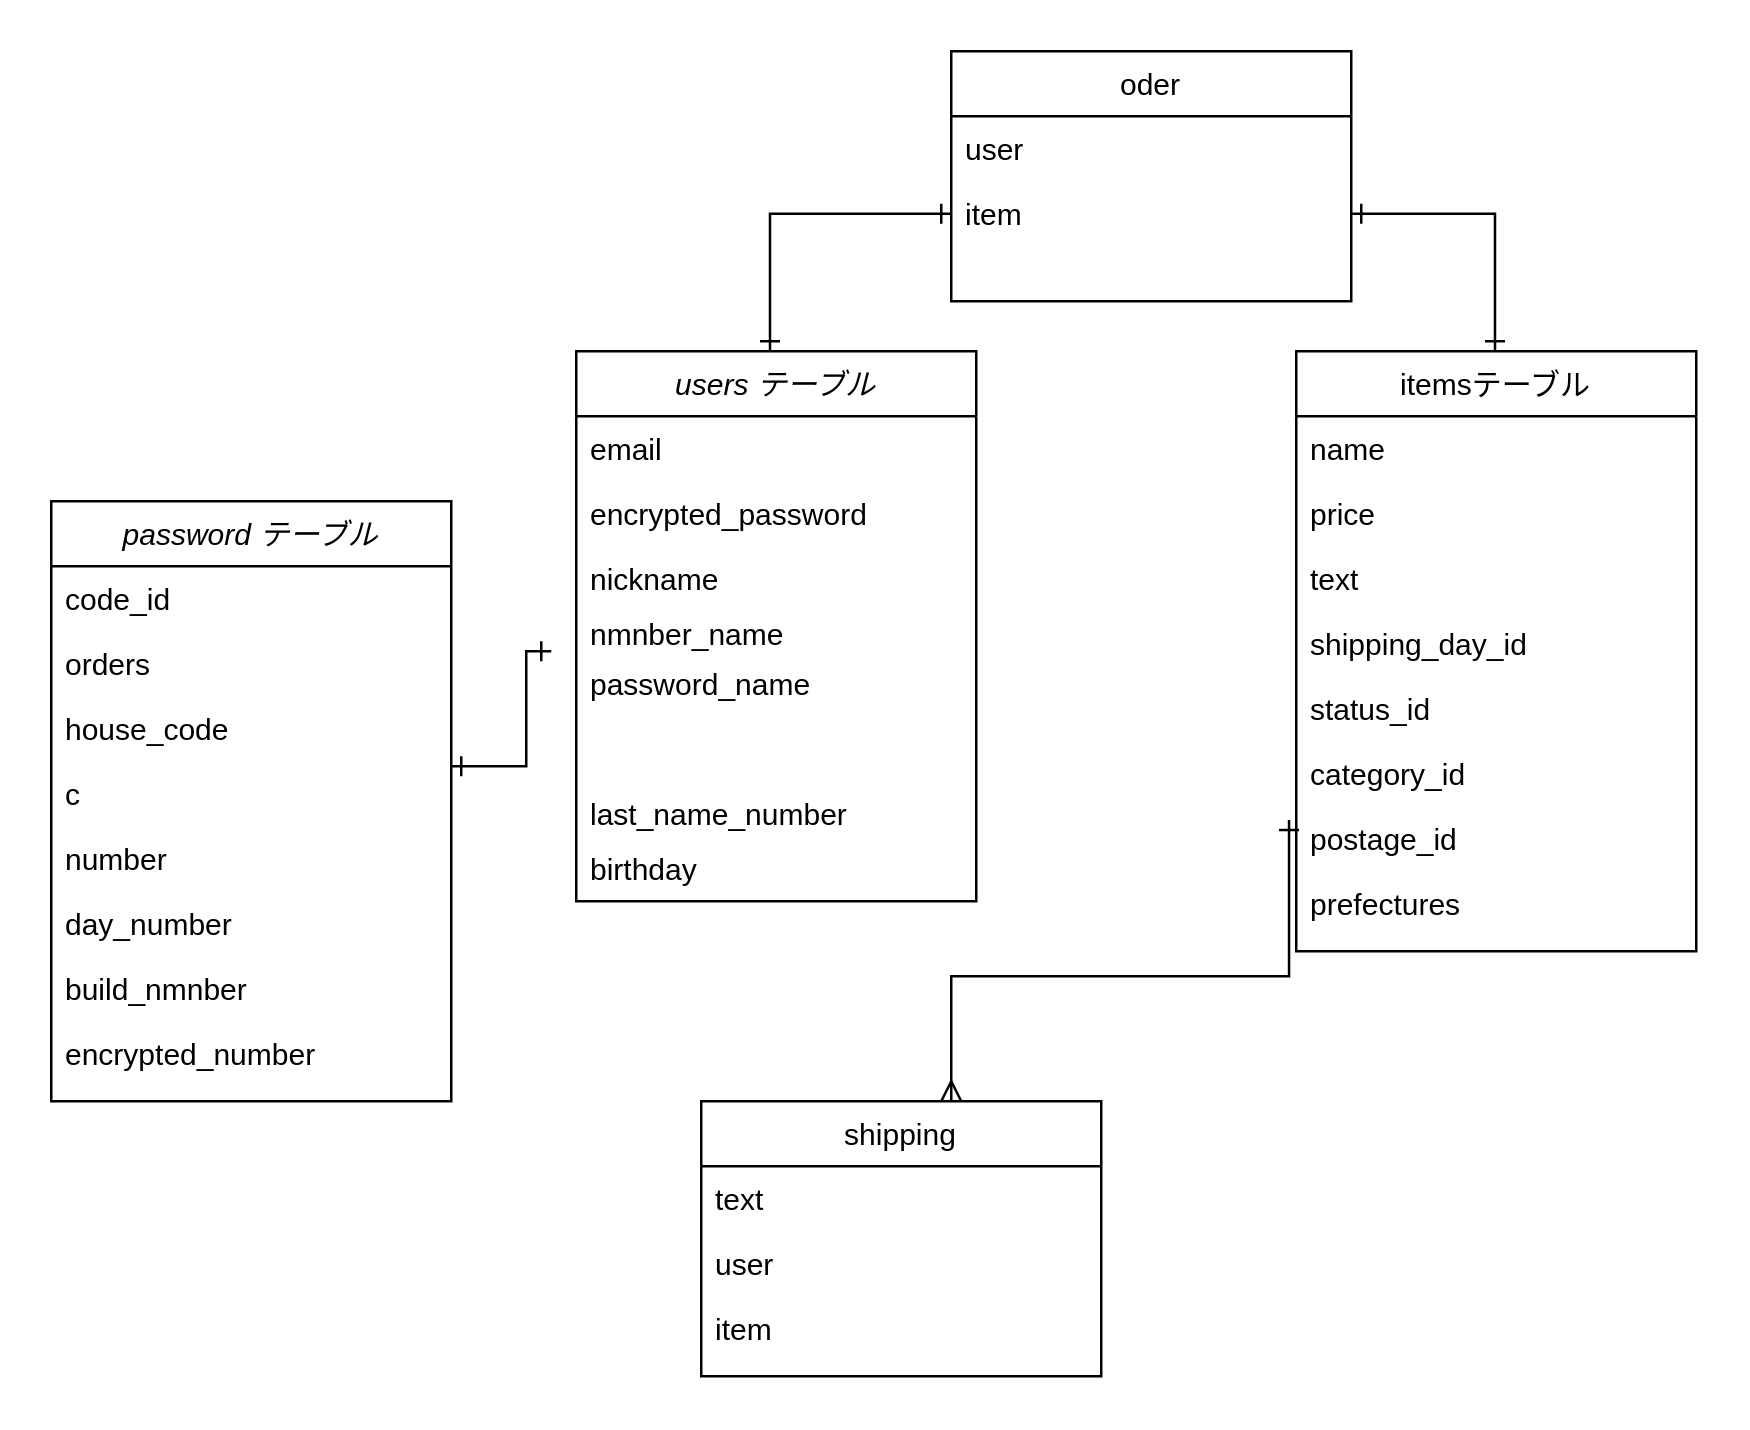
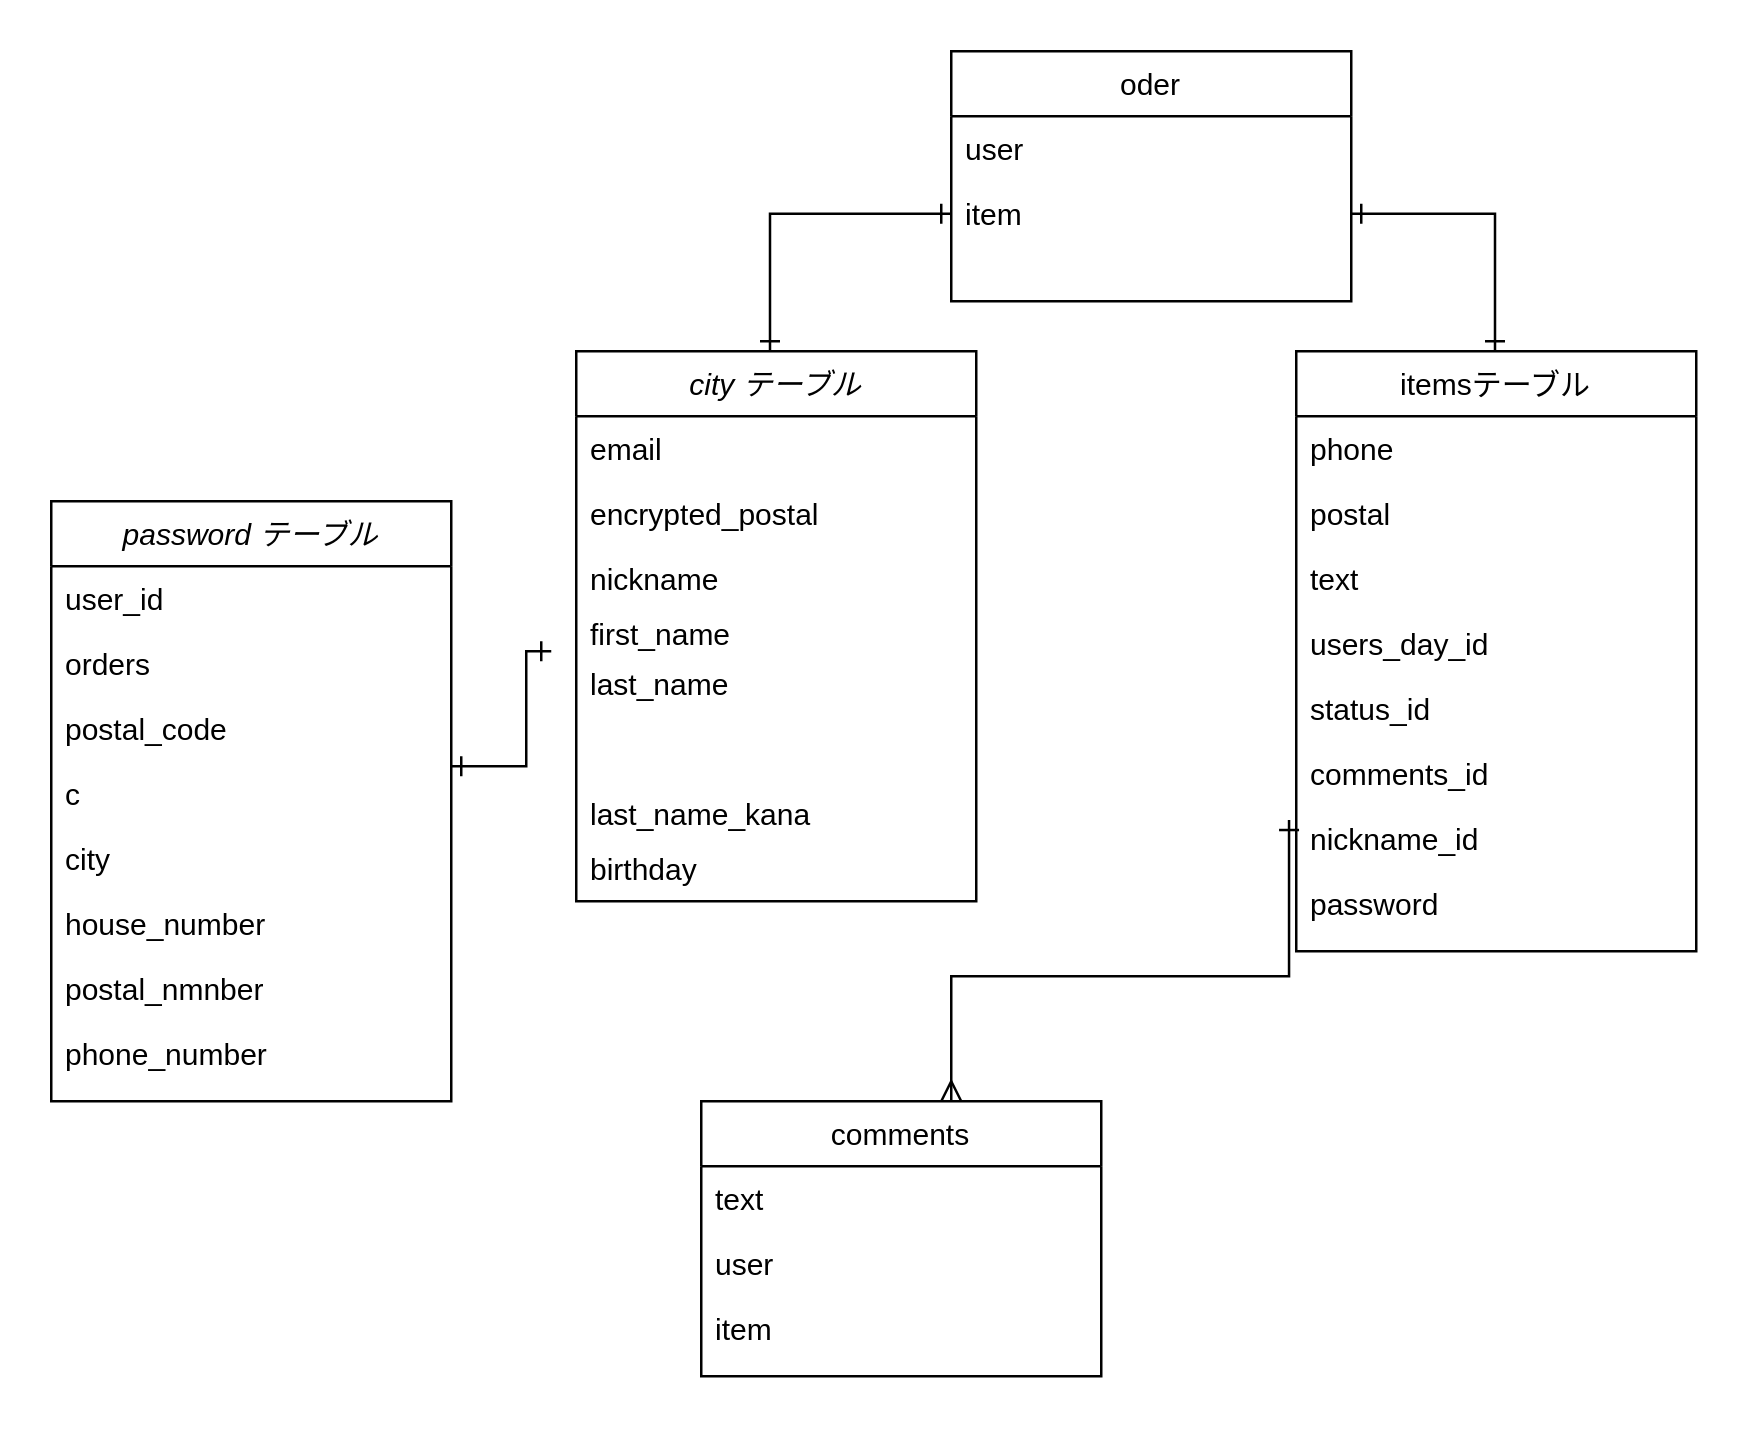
(775, 385) -> (775, 385)
(1344, 450) -> (1352, 450)
(741, 515) -> (721, 515)
(1348, 515) -> (1357, 515)
(120, 600) -> (120, 600)
(682, 635) -> (670, 635)
(1424, 645) -> (1407, 645)
(699, 685) -> (662, 685)
(149, 730) -> (154, 730)
(1399, 775) -> (1399, 775)
(721, 815) -> (704, 815)
(1390, 840) -> (1395, 840)
(115, 860) -> (95, 860)
(1402, 905) -> (1377, 905)
(149, 925) -> (166, 925)
(158, 990) -> (170, 990)
(199, 1055) -> (166, 1055)
(900, 1135) -> (900, 1135)
